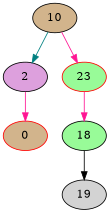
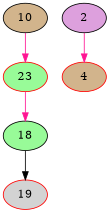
(42, 44) -> none
(25, 136) -> (84, 77)
(84, 195) -> (25, 195)
